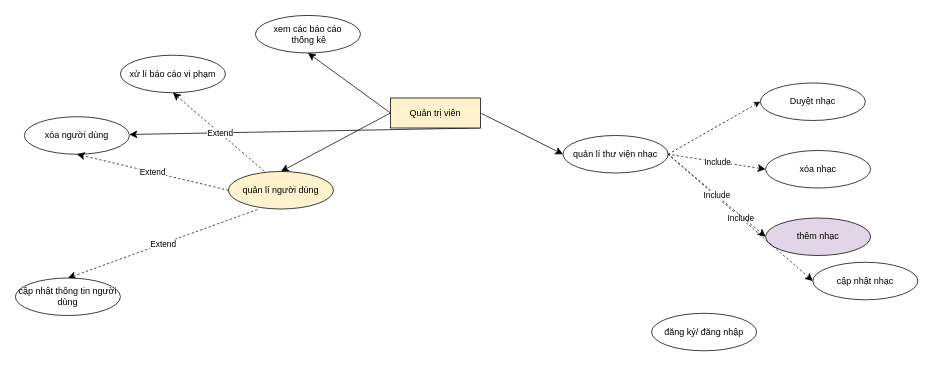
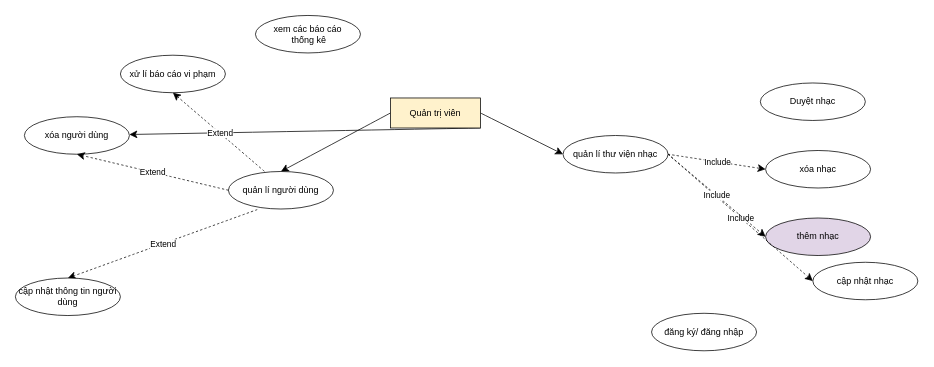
(350, 83) -> none
(700, 136) -> none
(281, 190) -> (281, 190)
